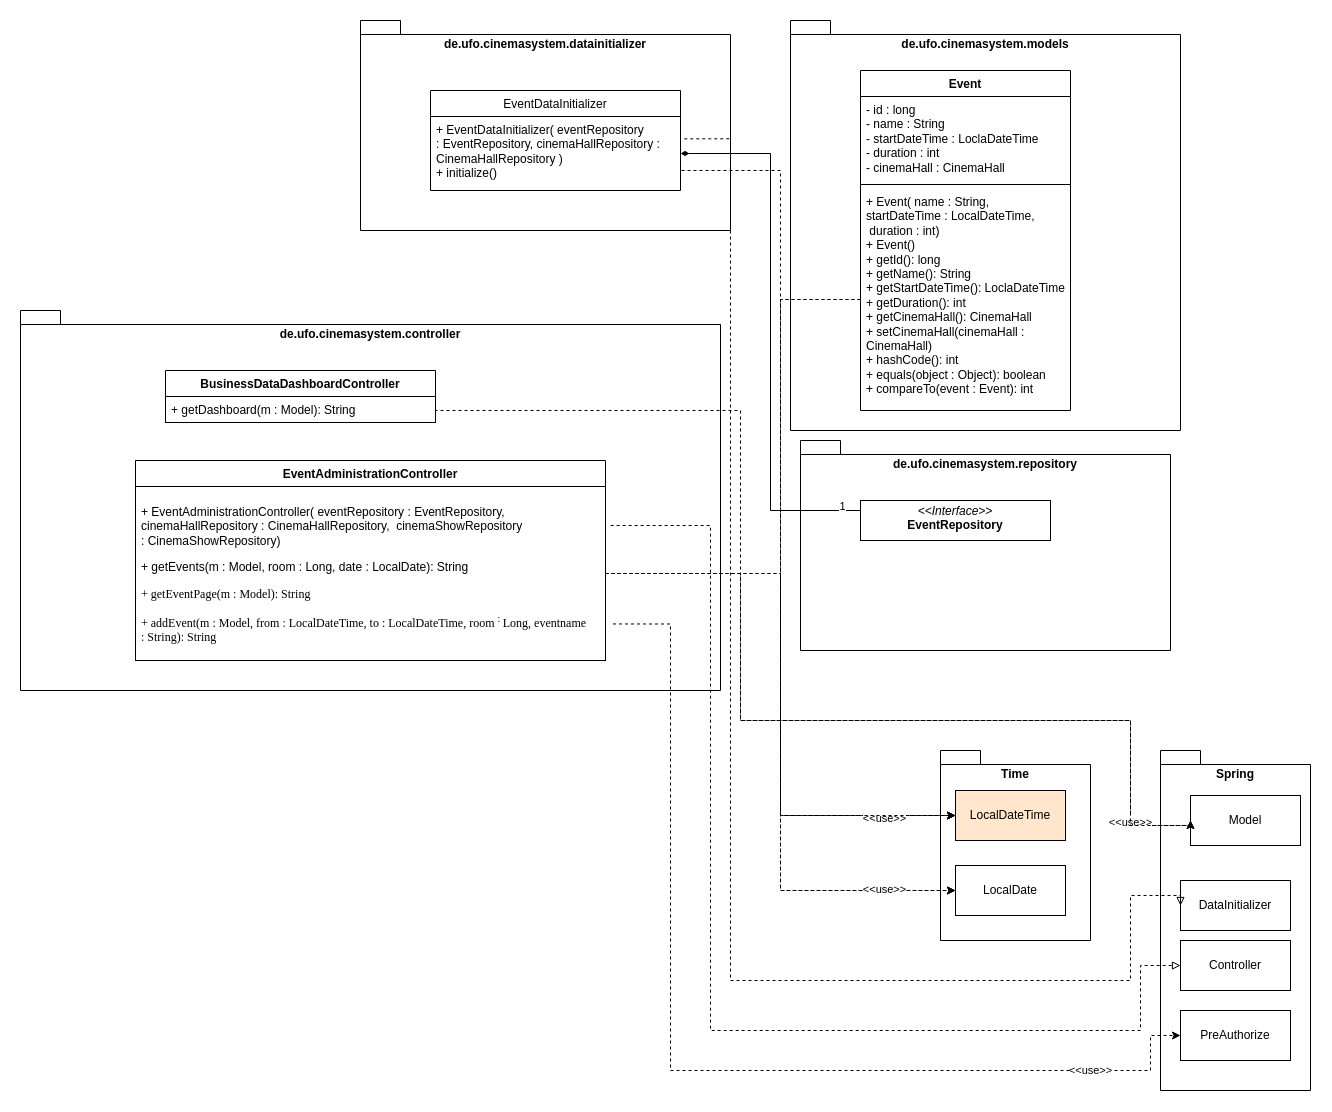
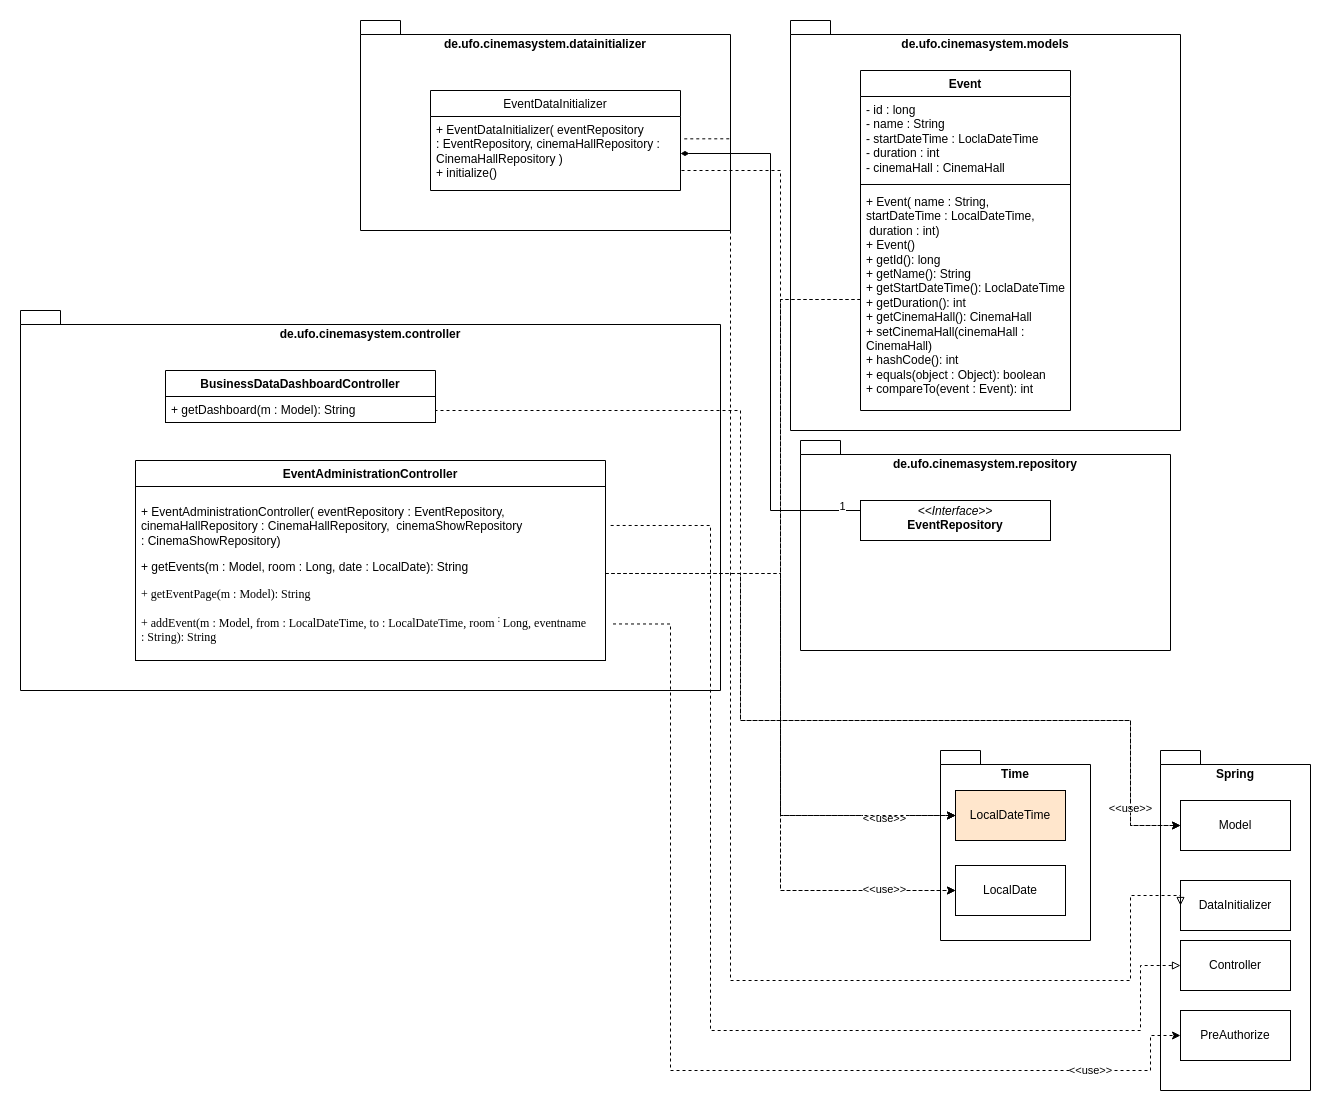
(1246, 821) -> (1236, 826)
